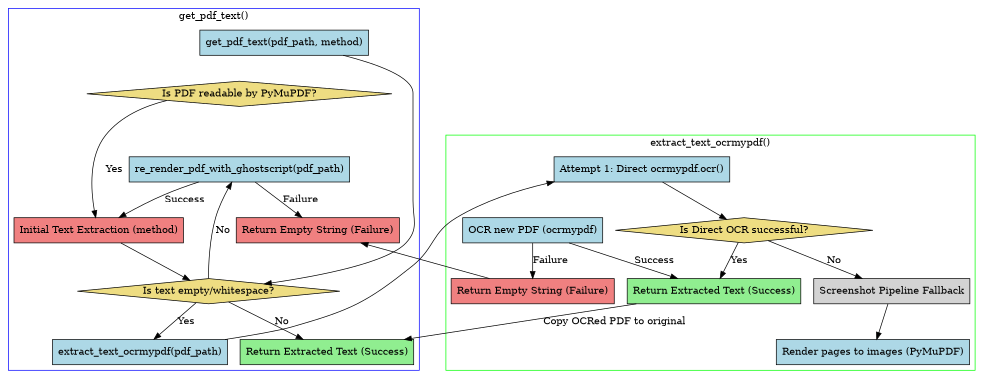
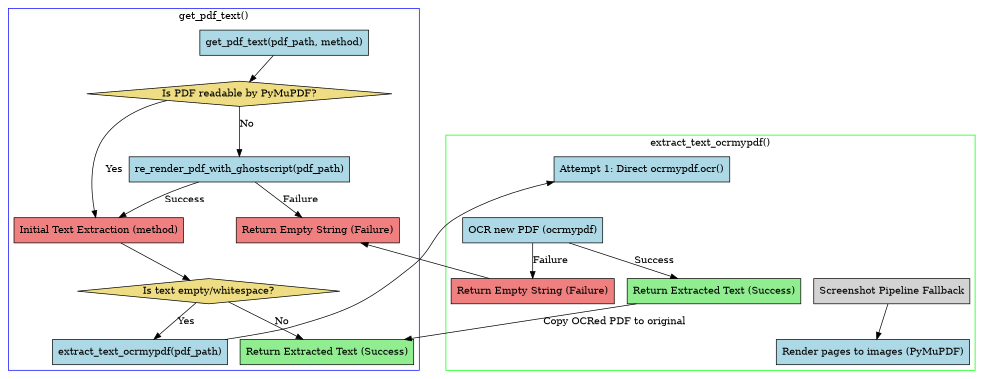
(413, 199) -> (264, 66)
(744, 230) -> none
(212, 232) -> (239, 128)
